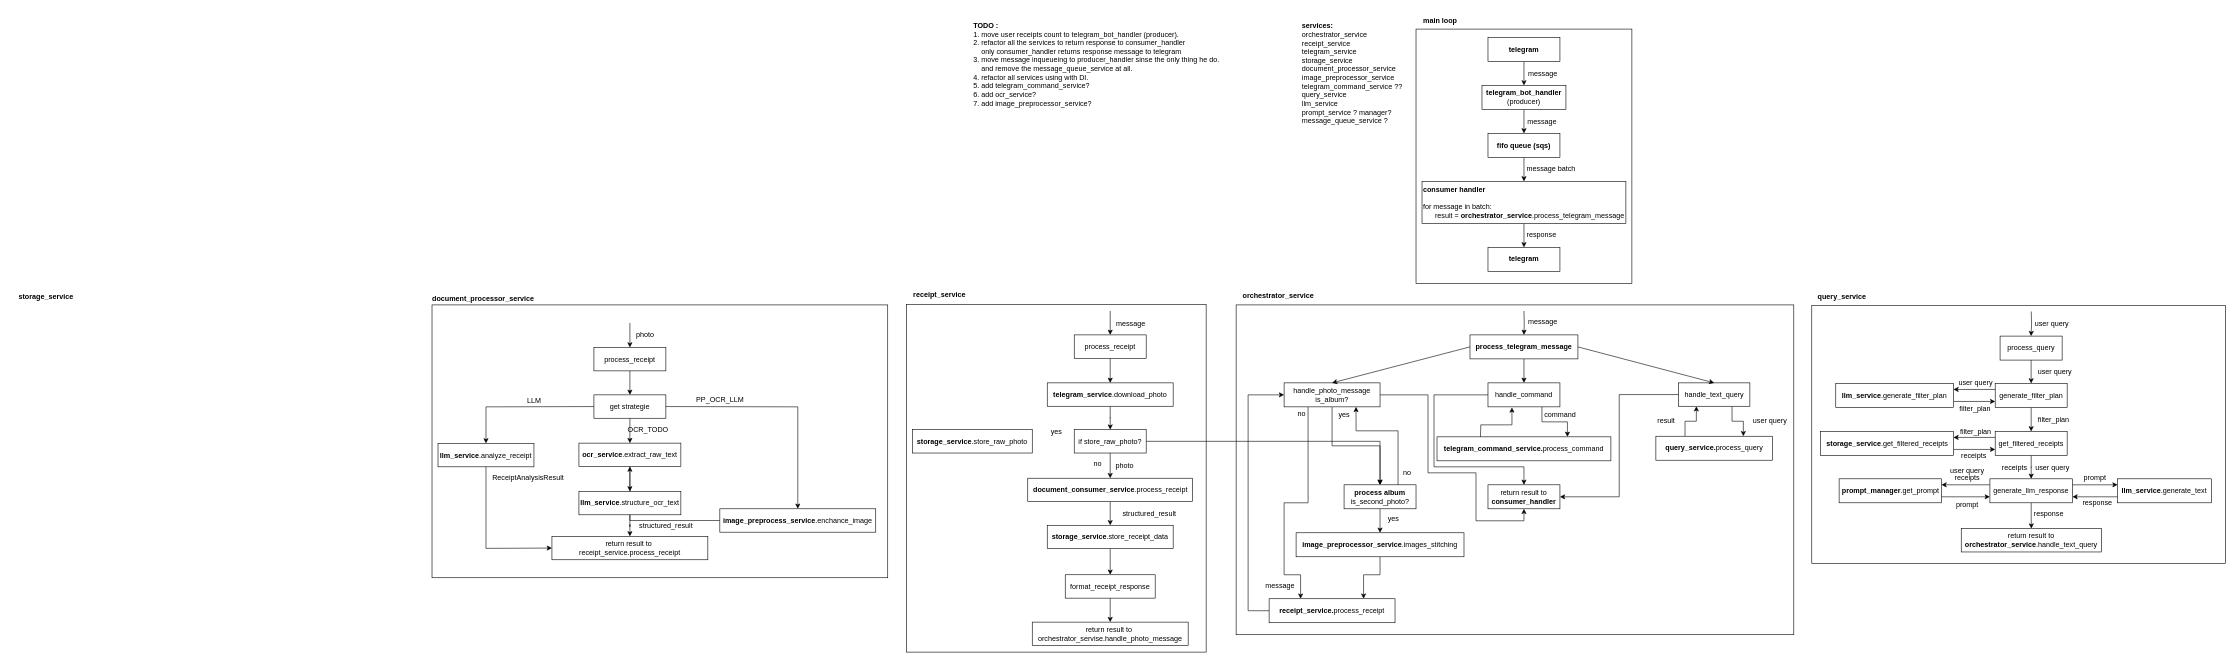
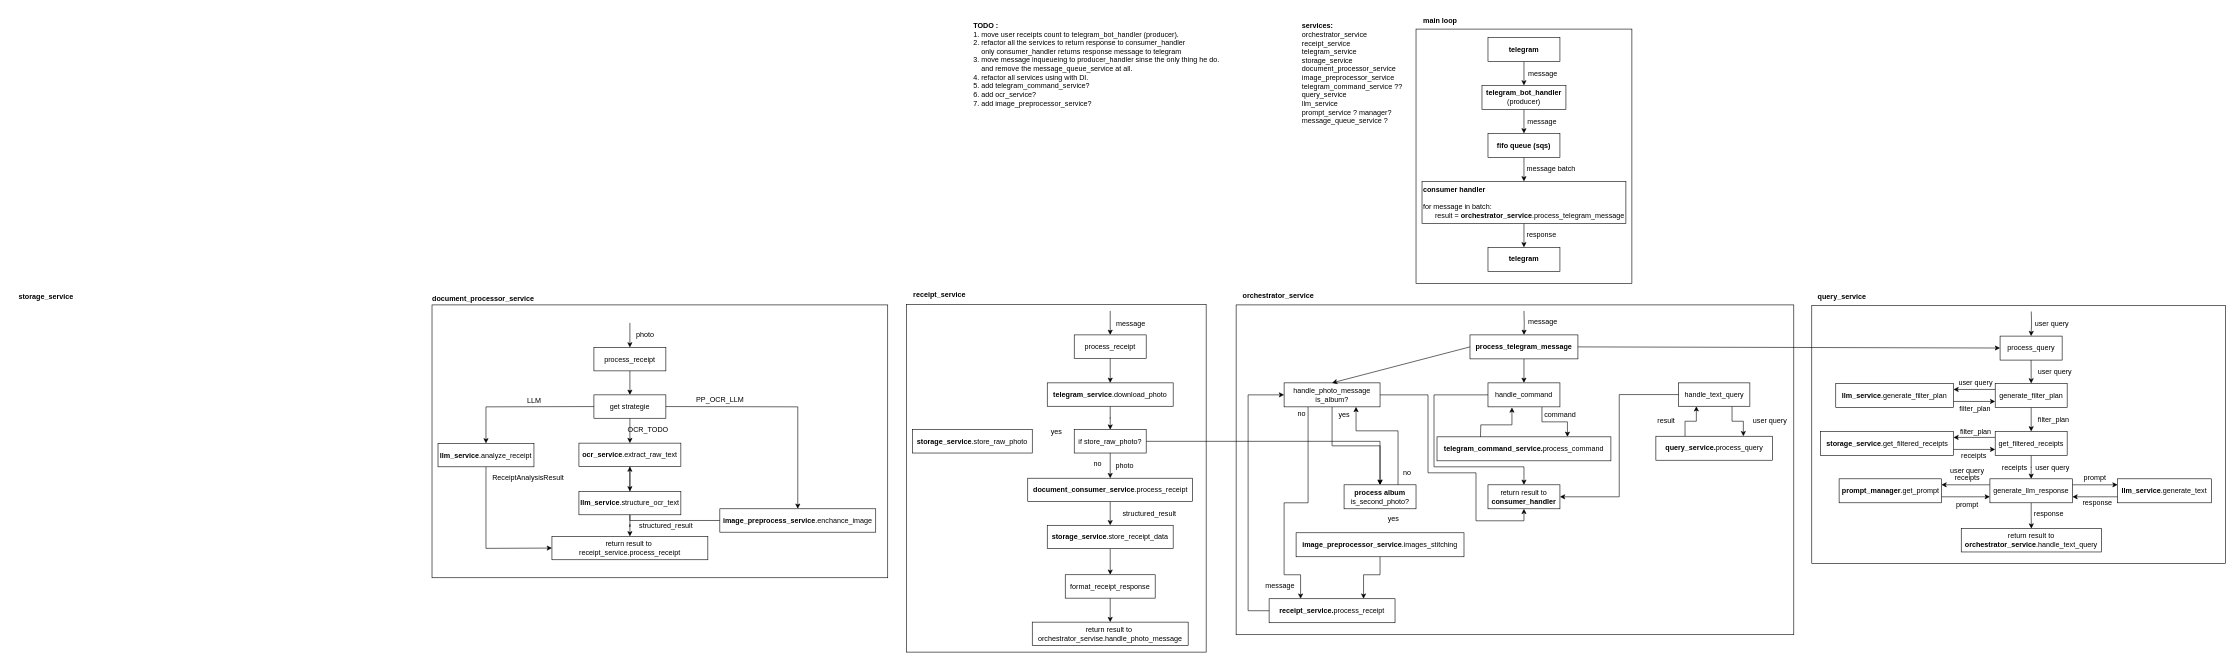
(1646, 365) -> (1809, 348)
(1380, 527) -> none
